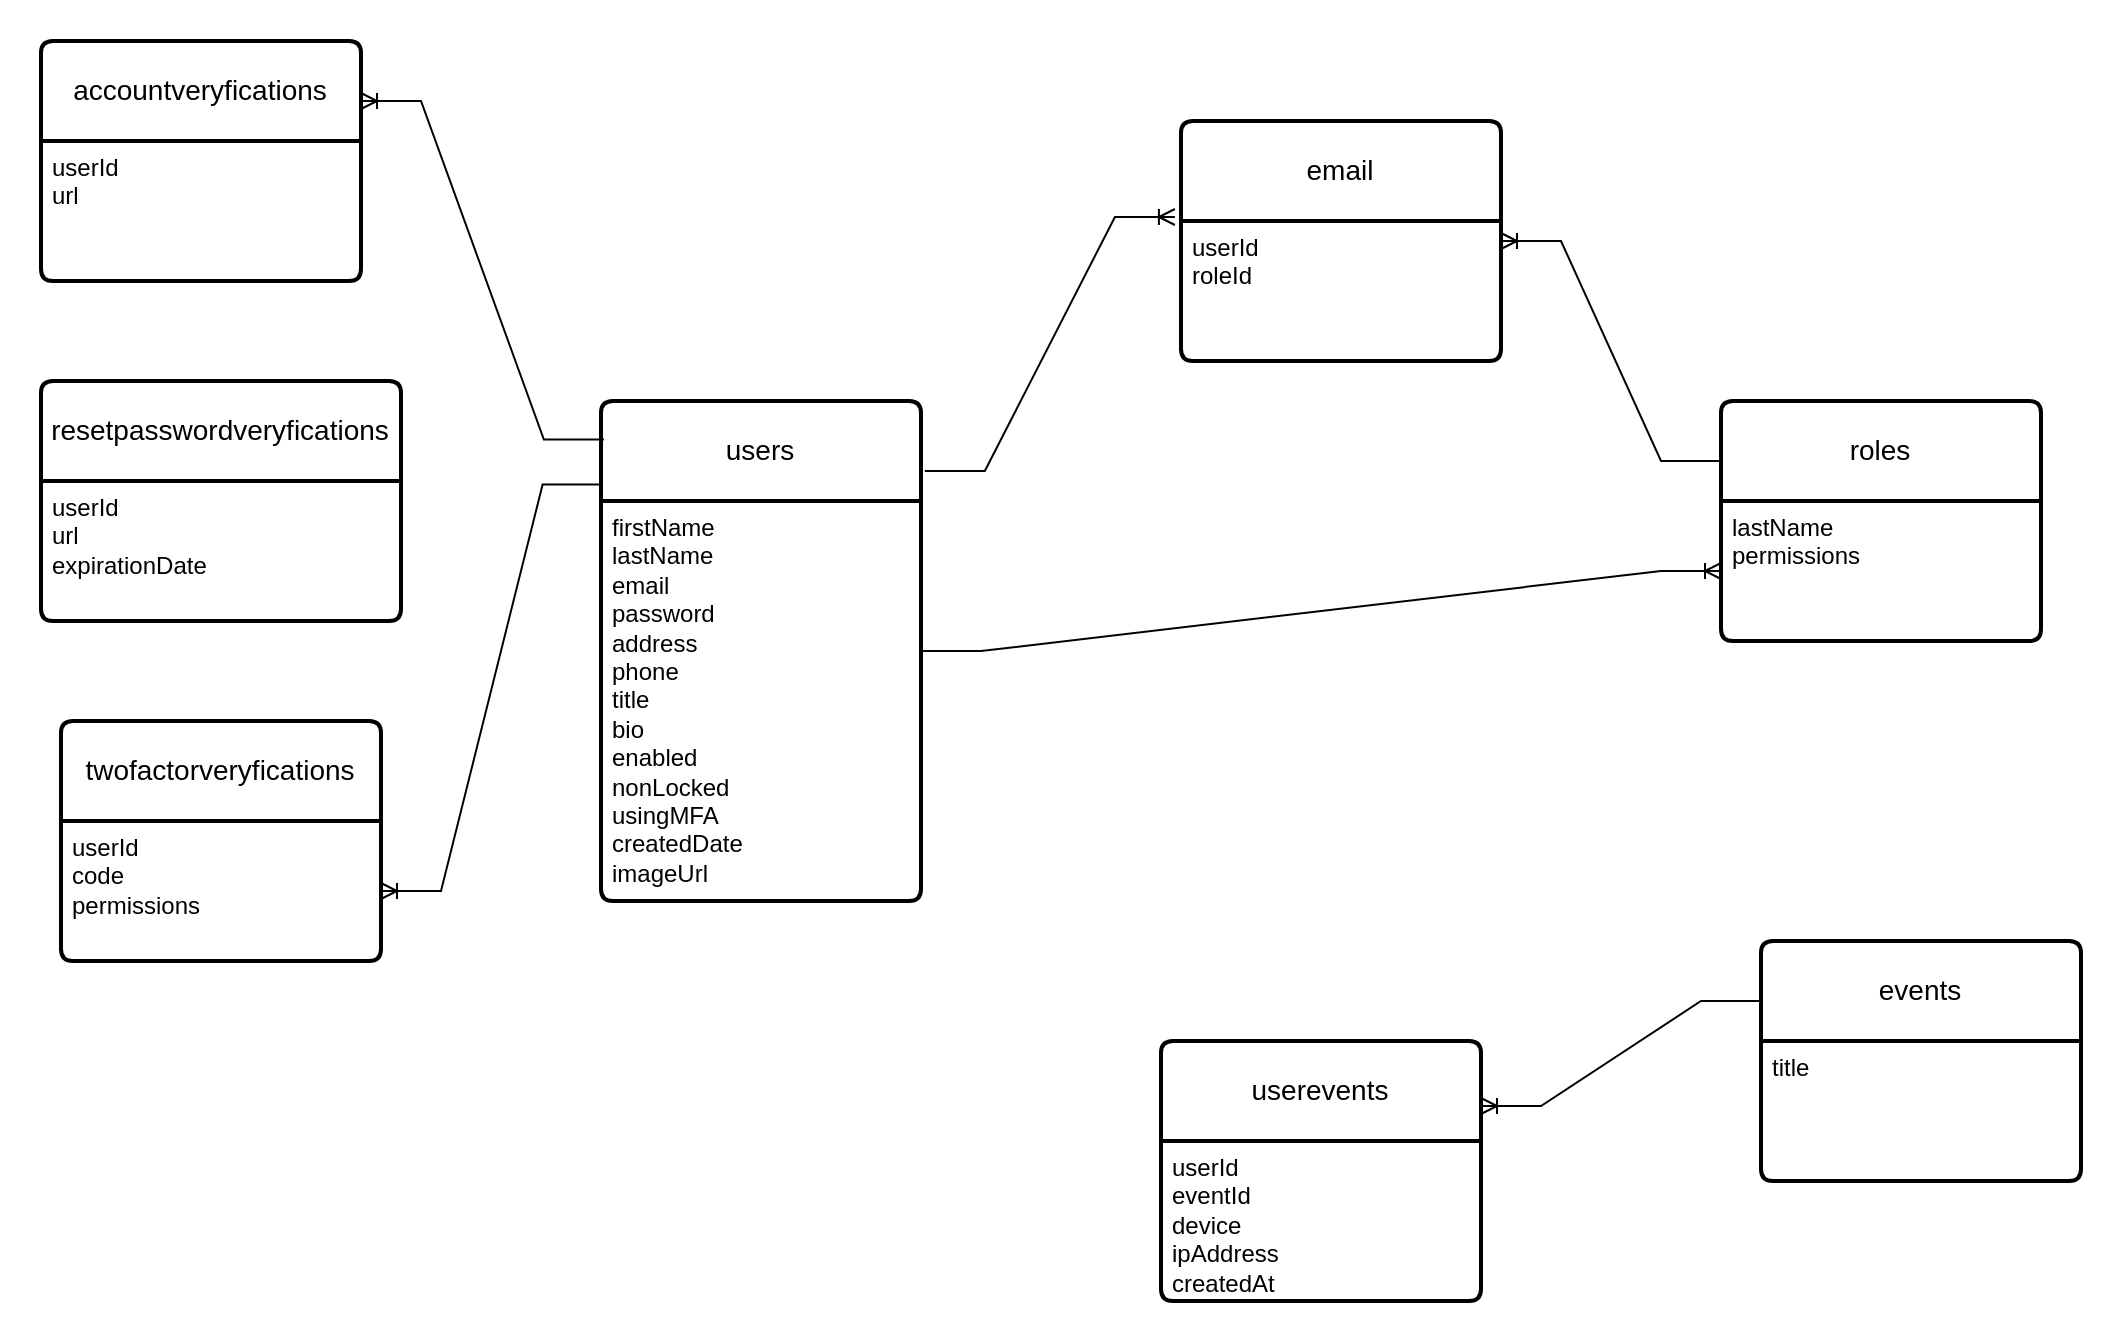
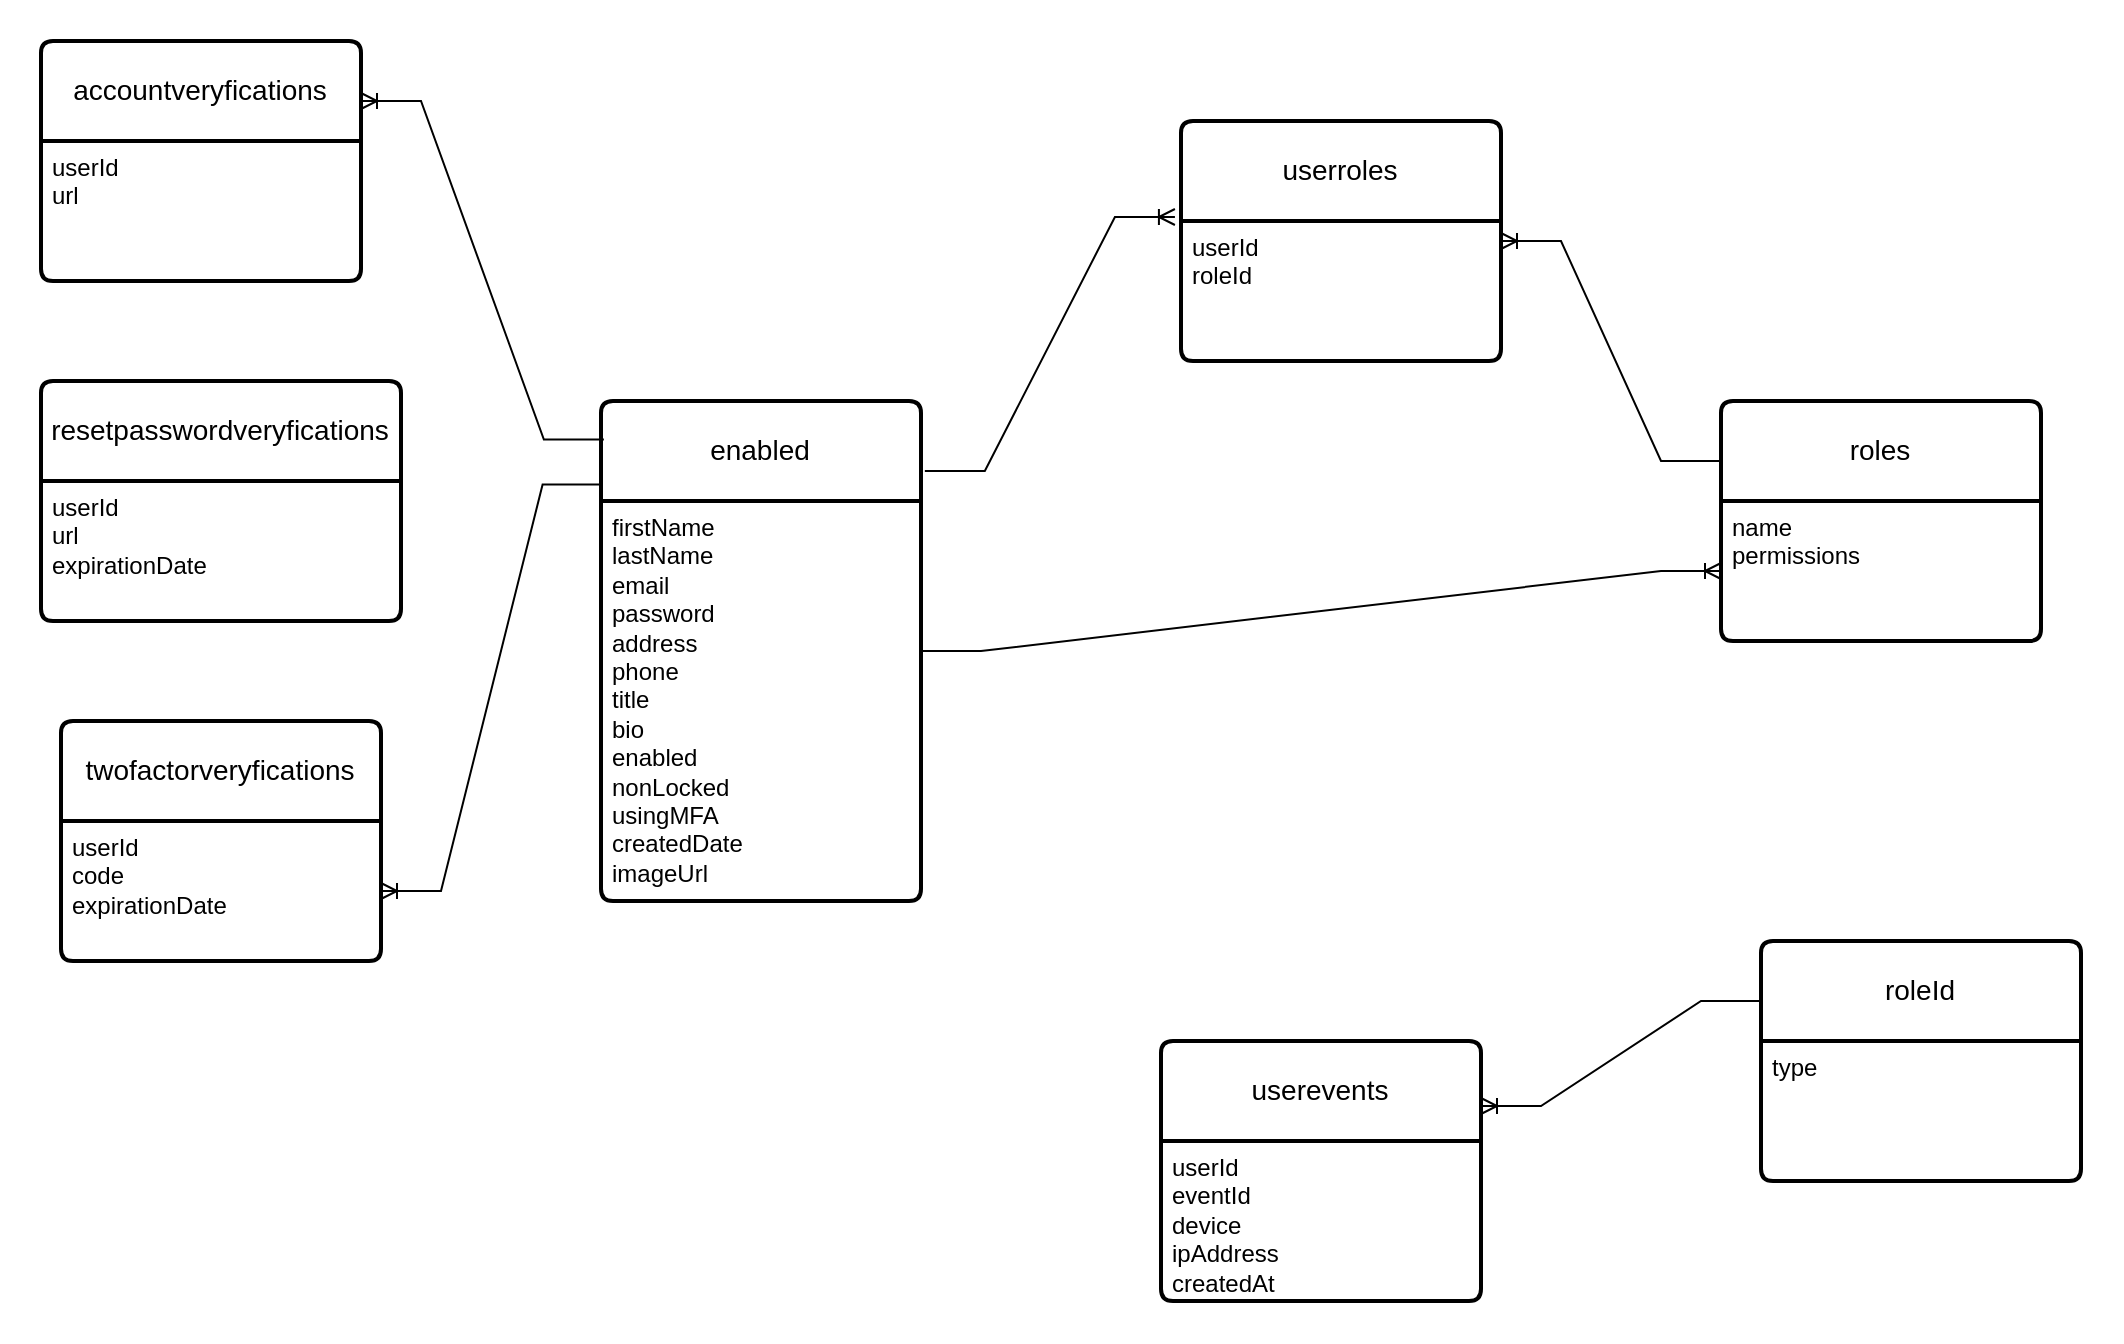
(1341, 171) -> (1341, 171)
(761, 451) -> (761, 451)
(1801, 544) -> (1801, 544)
(141, 878) -> (161, 878)
(1921, 991) -> (1921, 991)
(1800, 1069) -> (1800, 1069)
